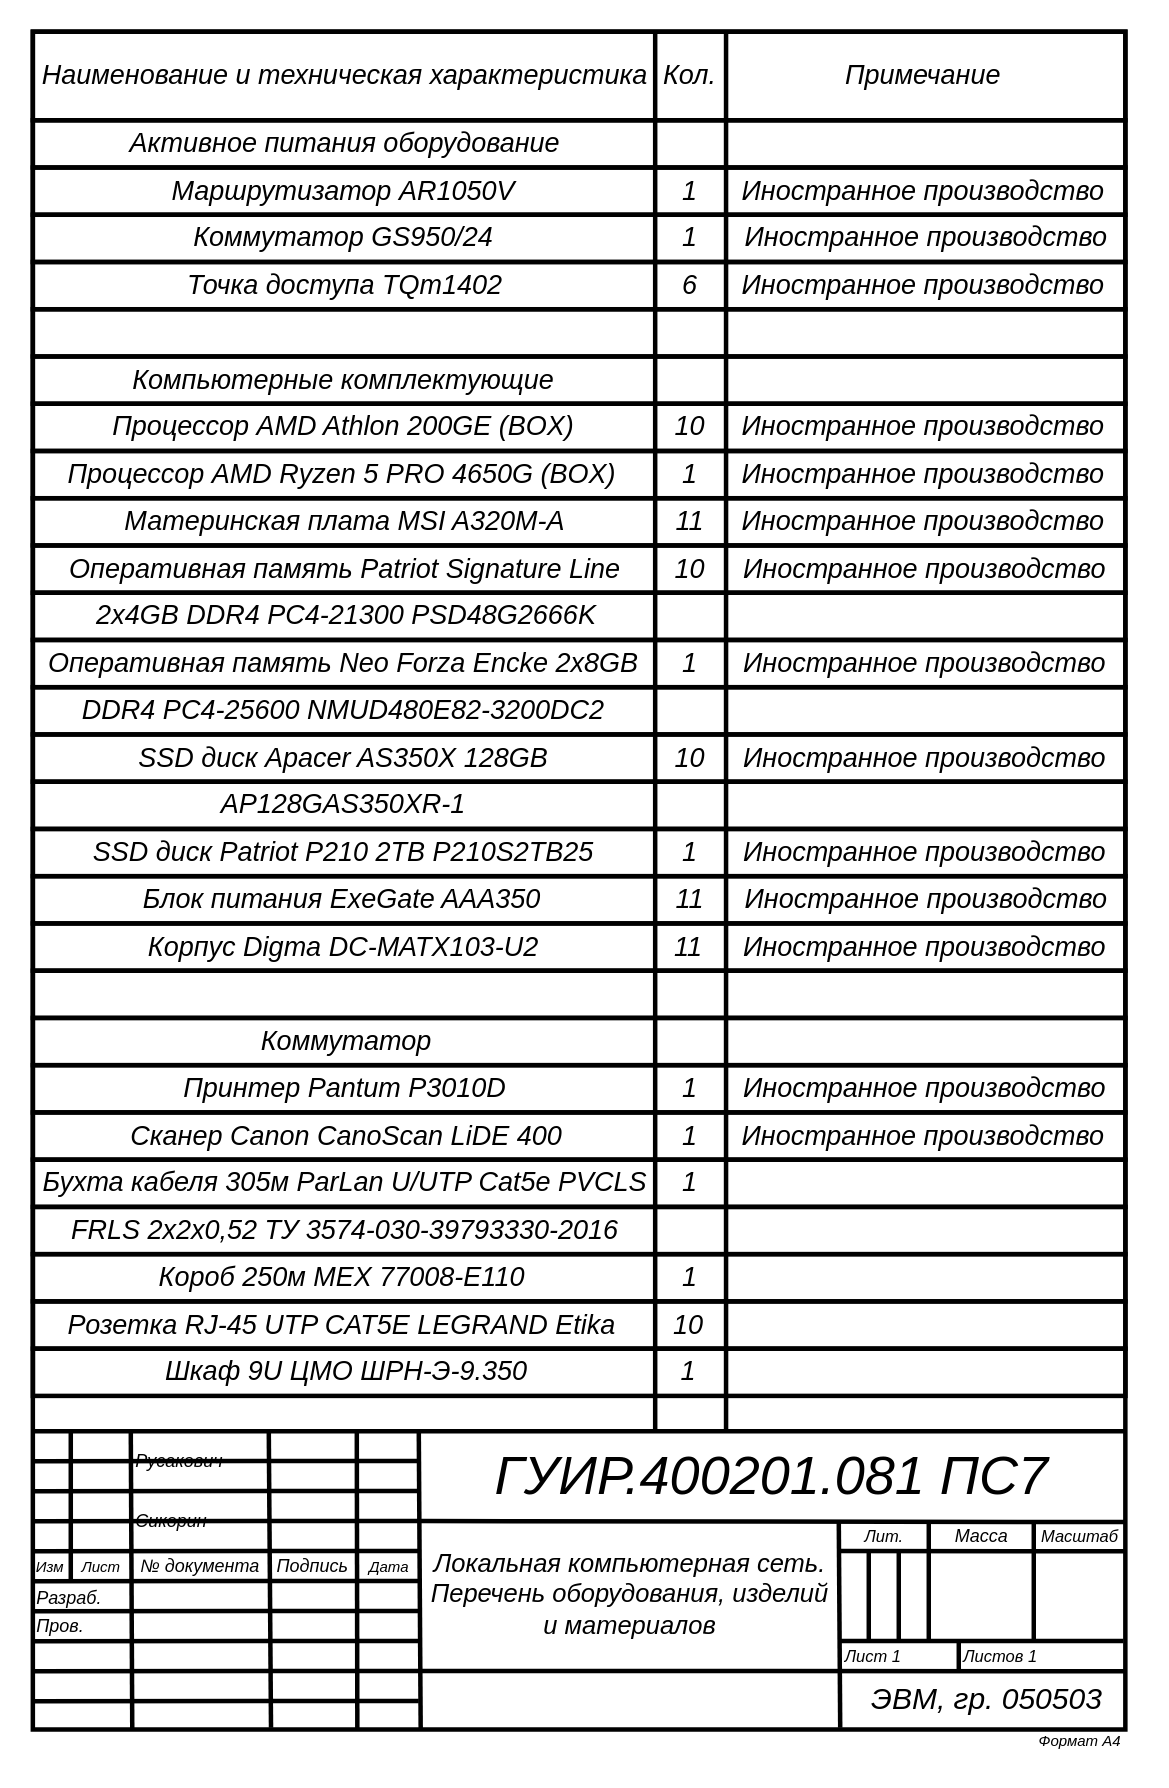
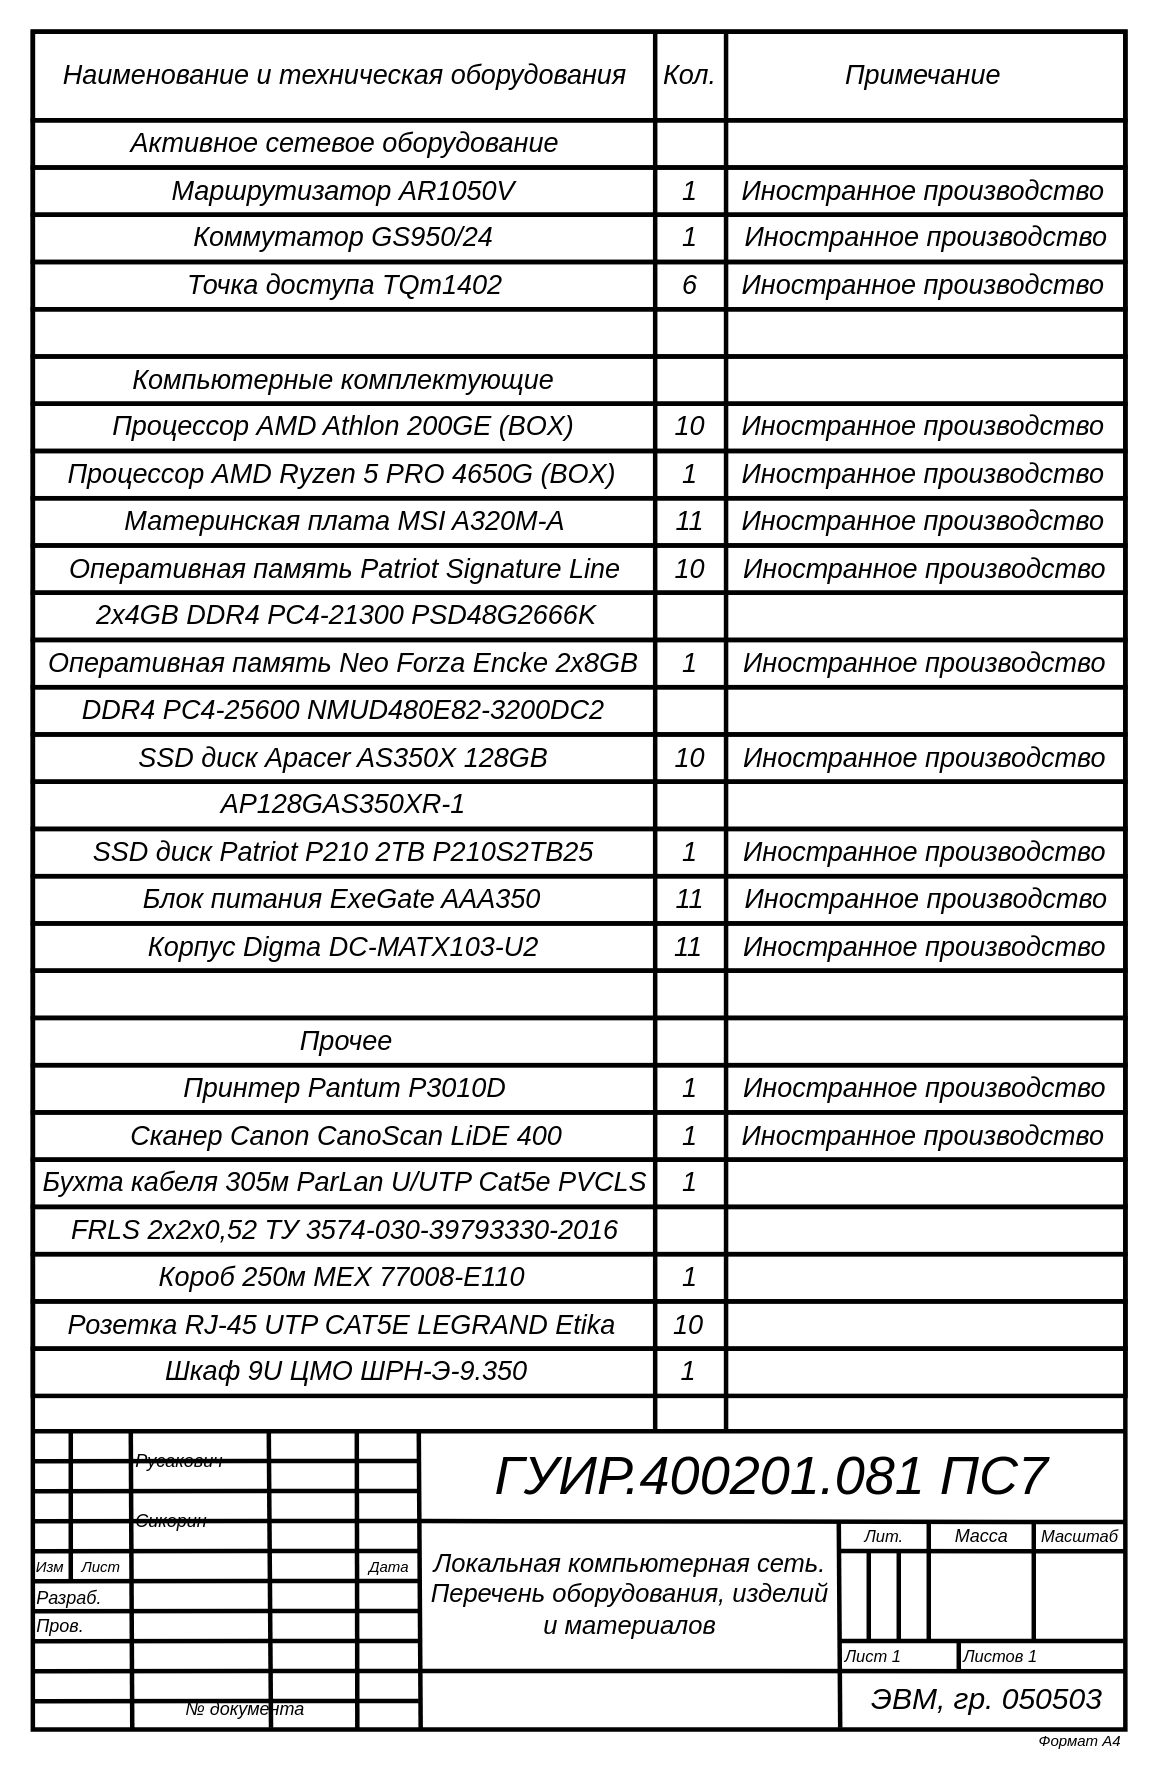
(345, 76) -> (345, 76)
(345, 143) -> (345, 143)
(347, 1042) -> (347, 1042)
(199, 1566) -> (244, 1709)
(312, 1566) -> none
